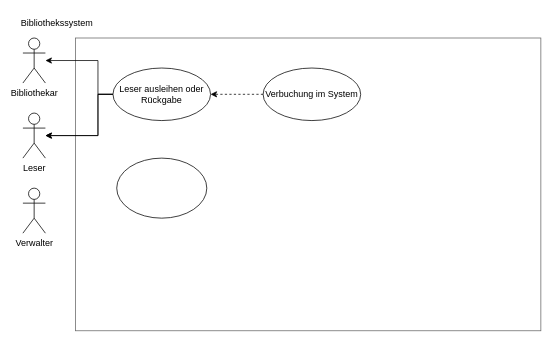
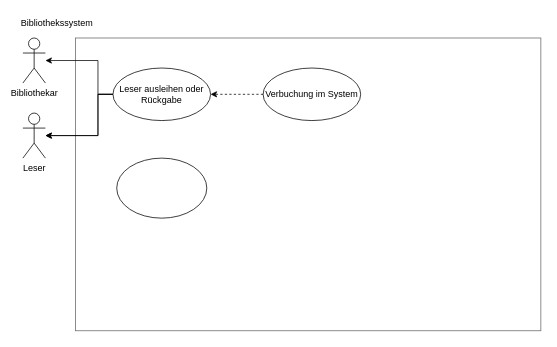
(34, 210) -> none
